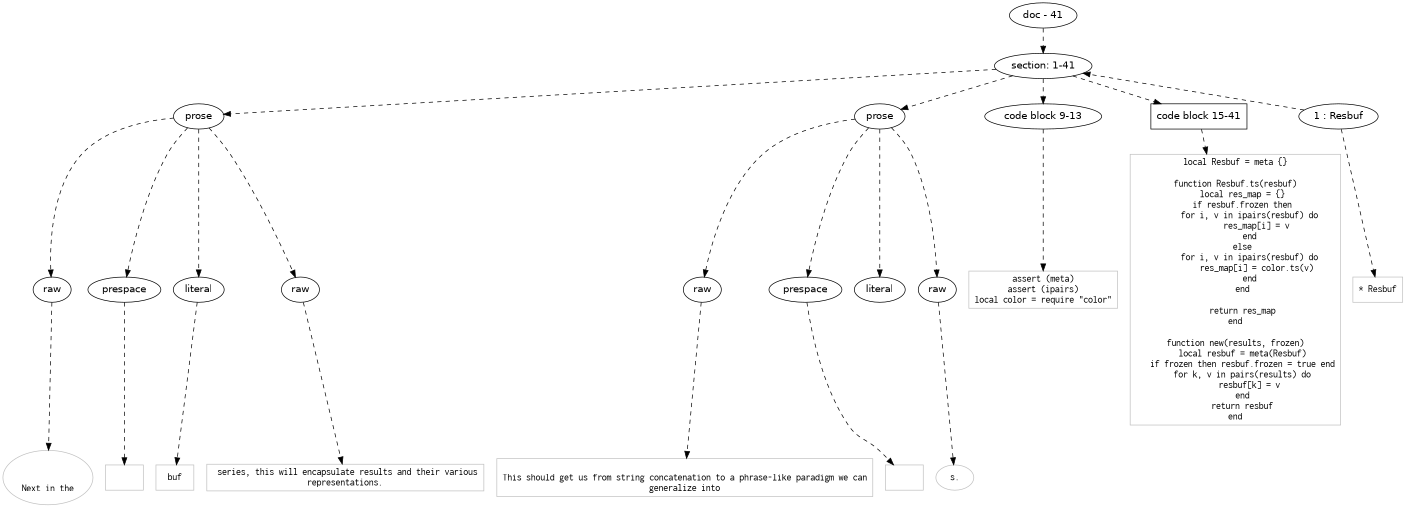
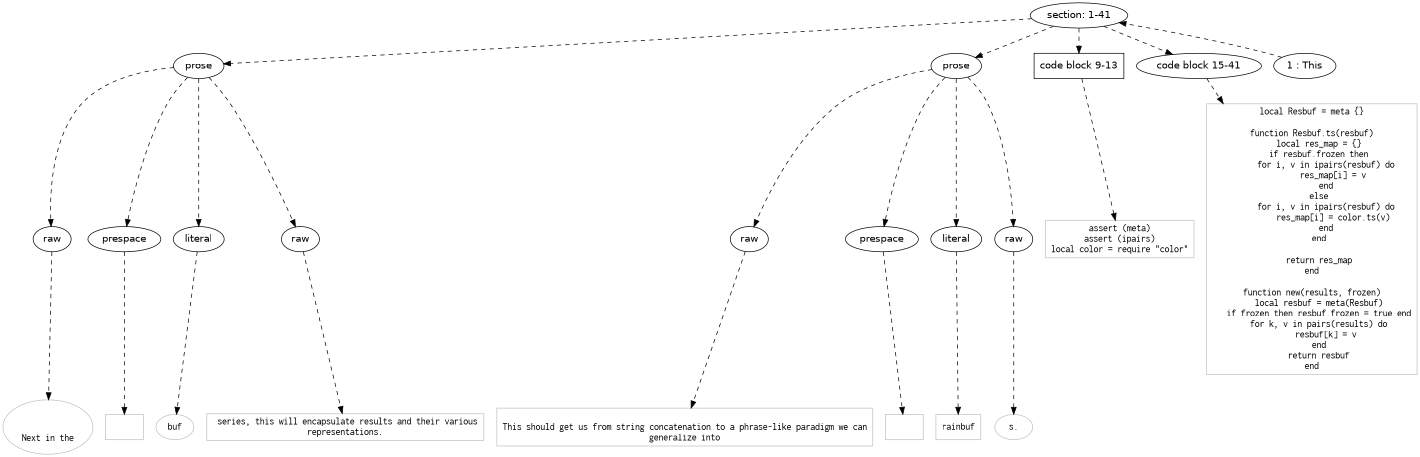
(1043, 15) -> none
(1043, 116) -> (1079, 66)
(1199, 116) -> (1199, 66)
(1338, 116) -> (1305, 66)
(1378, 290) -> none
none -> (958, 427)
(175, 478) -> (175, 427)
